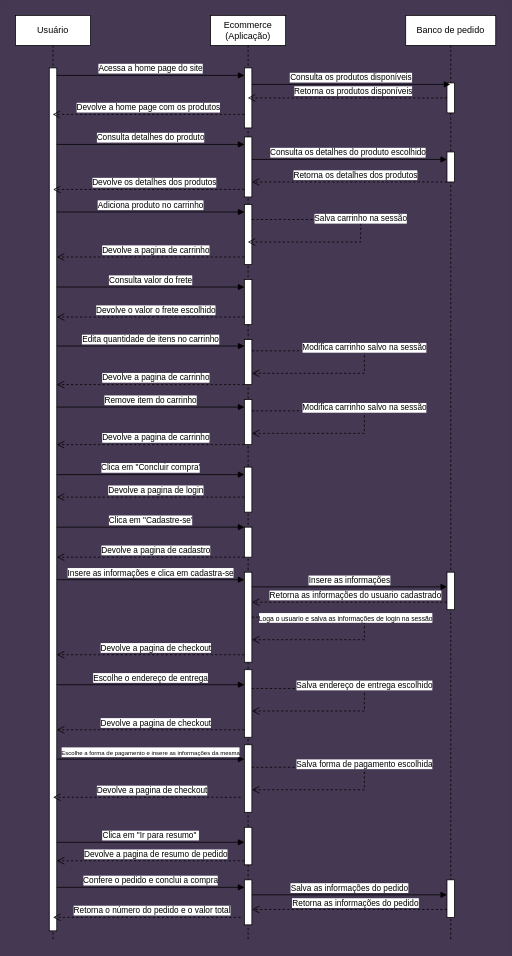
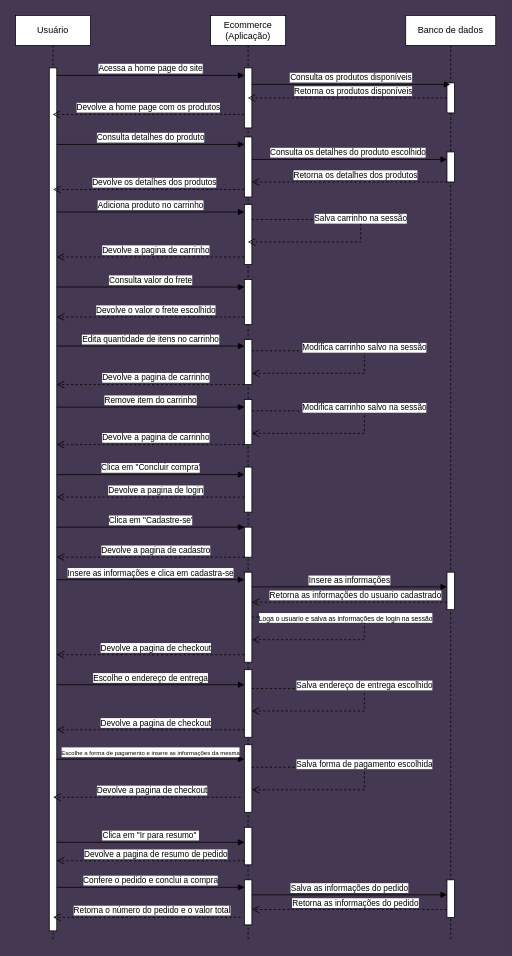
(450, 30) -> (450, 30)
